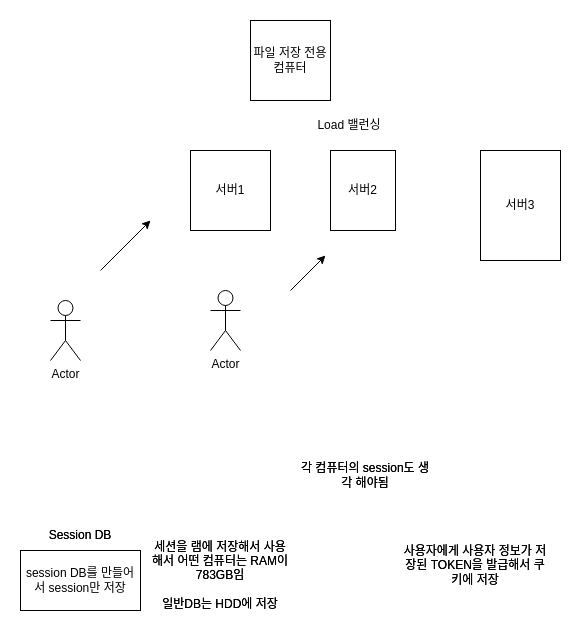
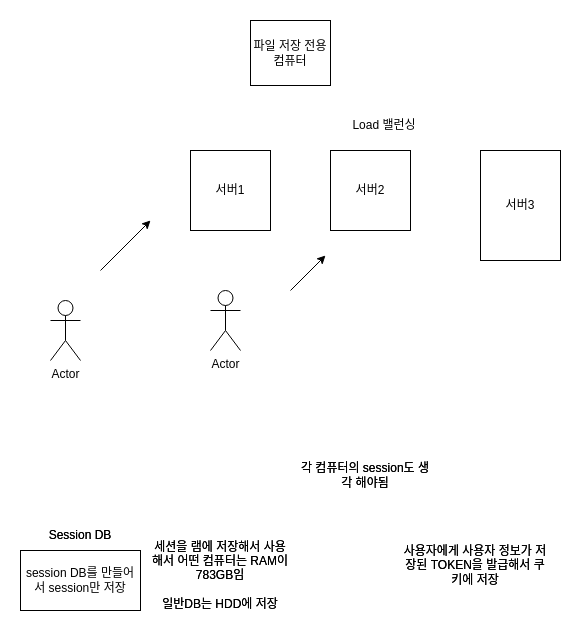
(291, 61) -> (291, 53)
(350, 126) -> (385, 126)
(363, 191) -> (371, 191)
